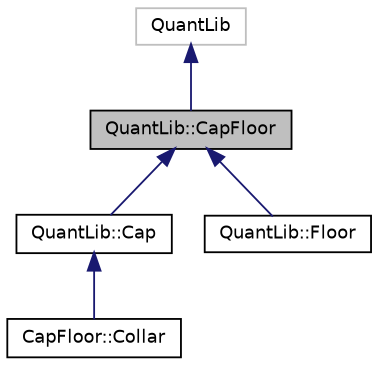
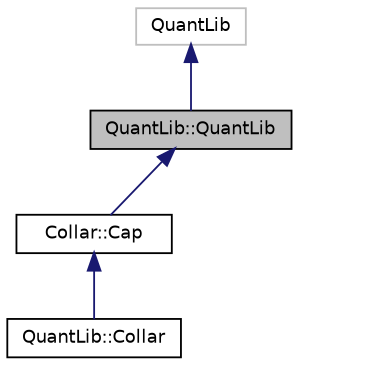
(191, 130) -> (191, 130)
(94, 234) -> (94, 234)
(288, 234) -> none
(94, 338) -> (94, 338)
